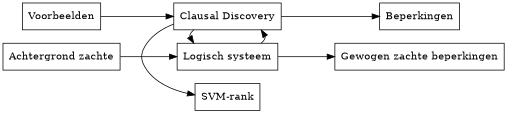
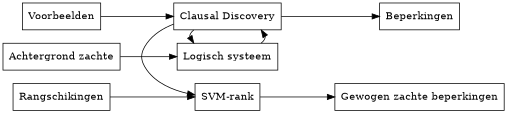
(303, 57) -> (294, 97)
none -> (62, 97)
